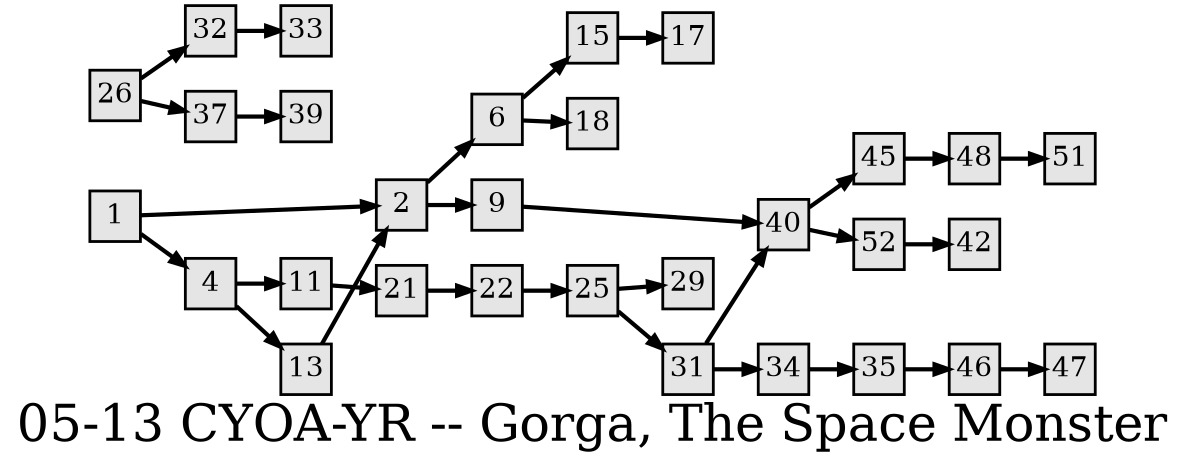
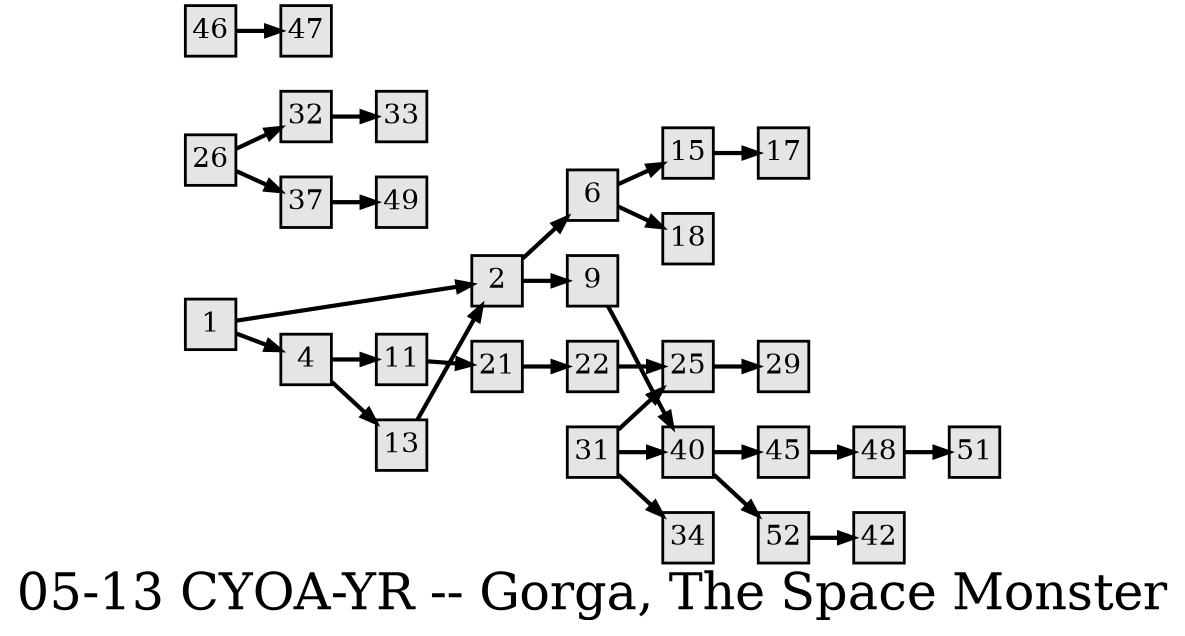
(306, 117) -> (402, 202)
(635, 325) -> (635, 414)
(879, 369) -> none
